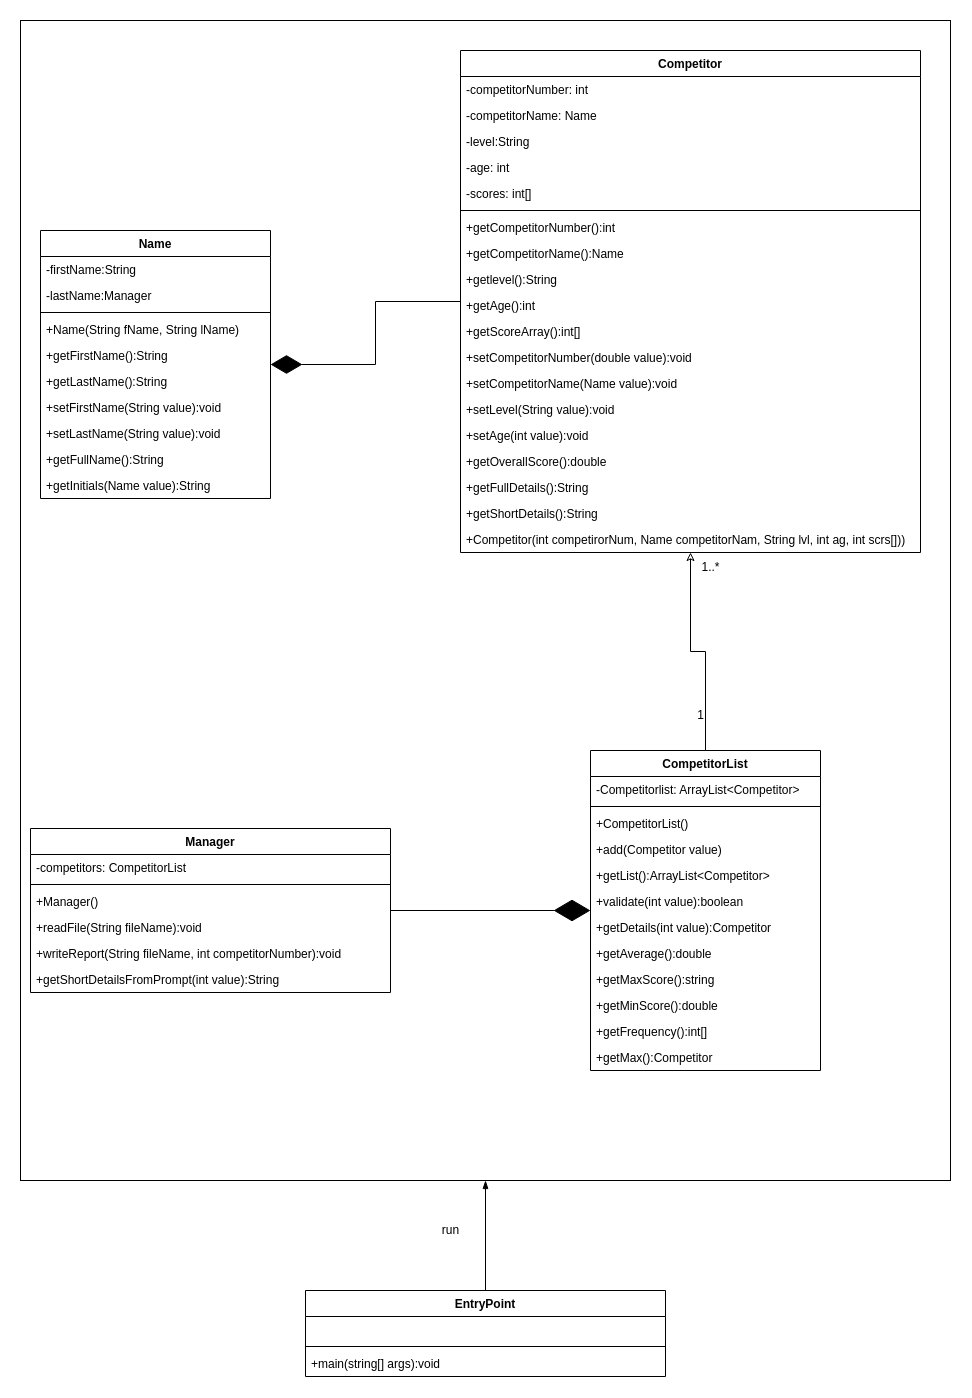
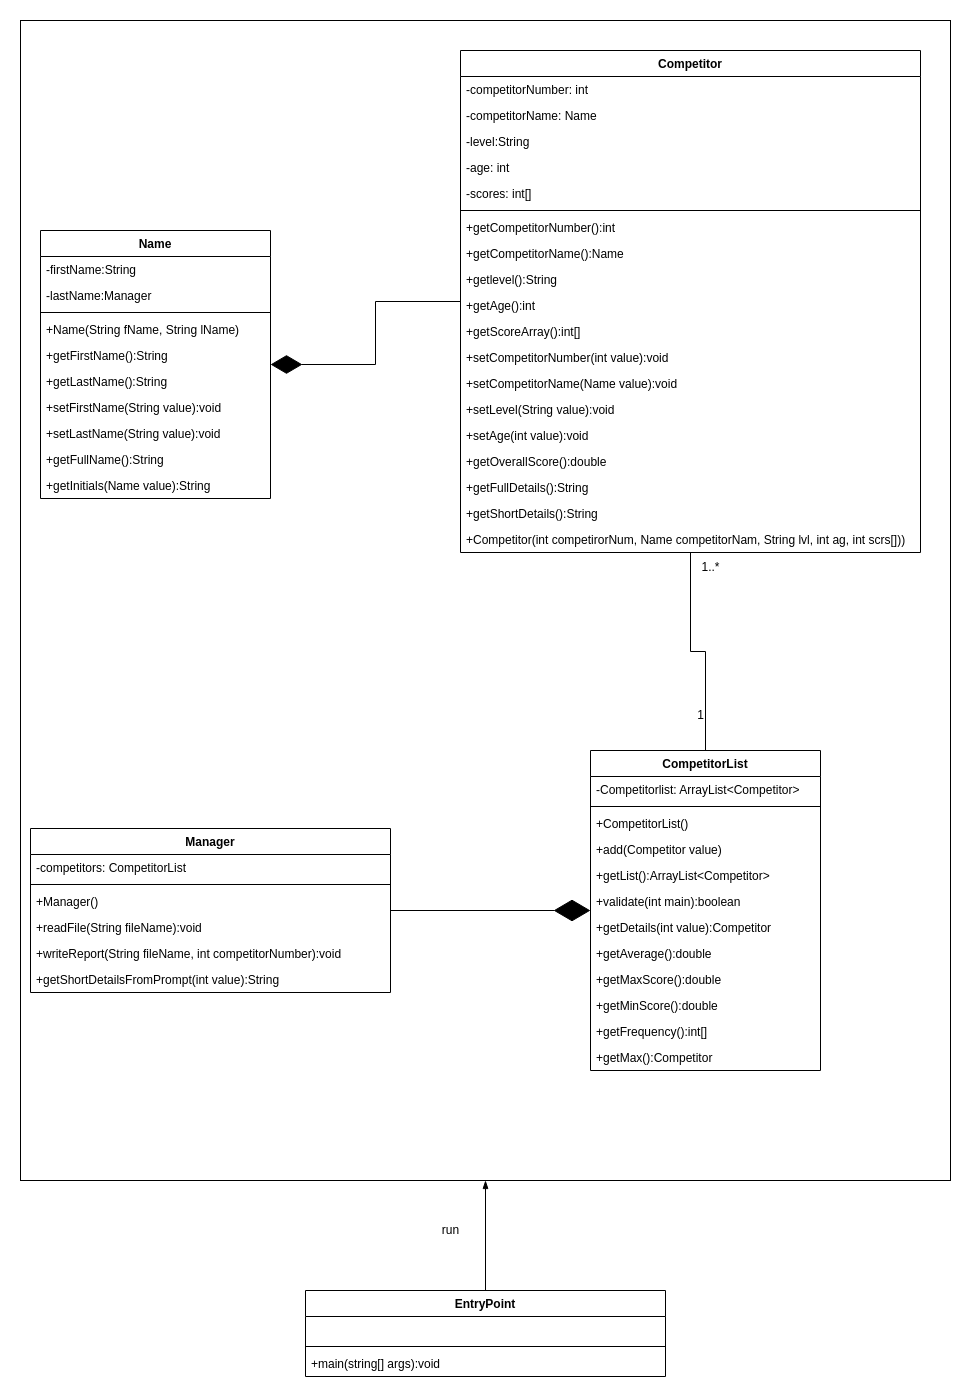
(588, 358) -> (578, 358)
(691, 560) -> (691, 558)
(679, 902) -> (676, 902)
(663, 980) -> (663, 980)
